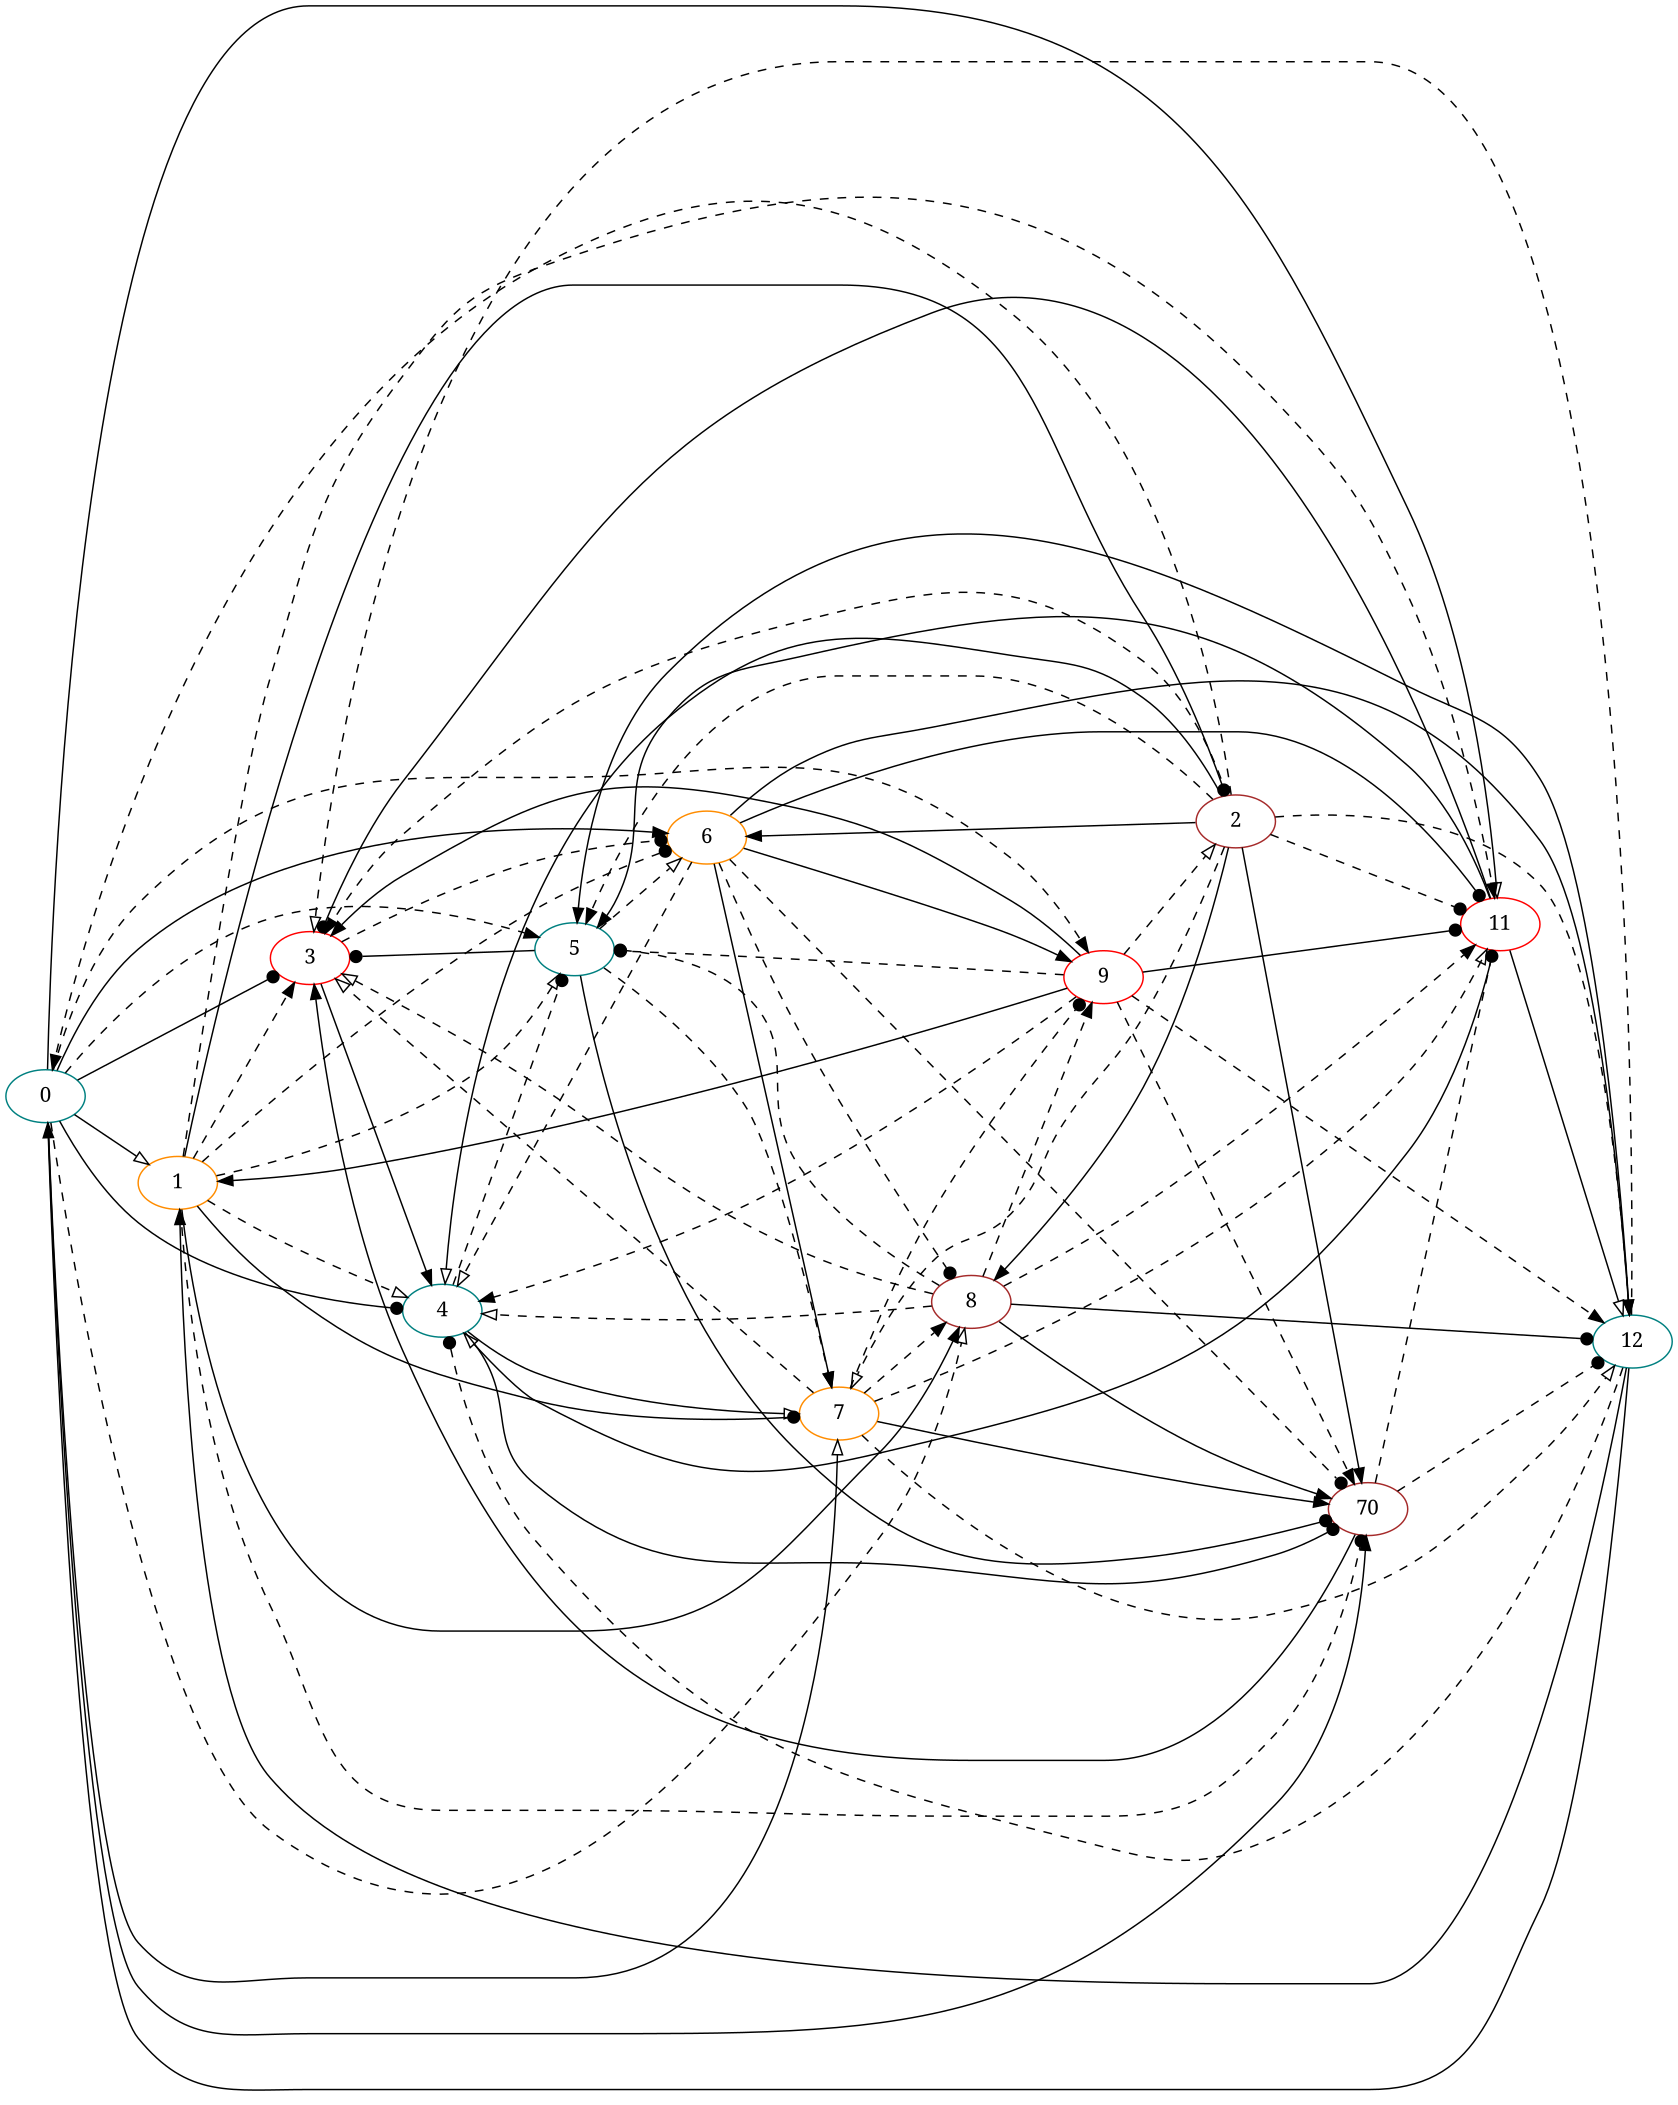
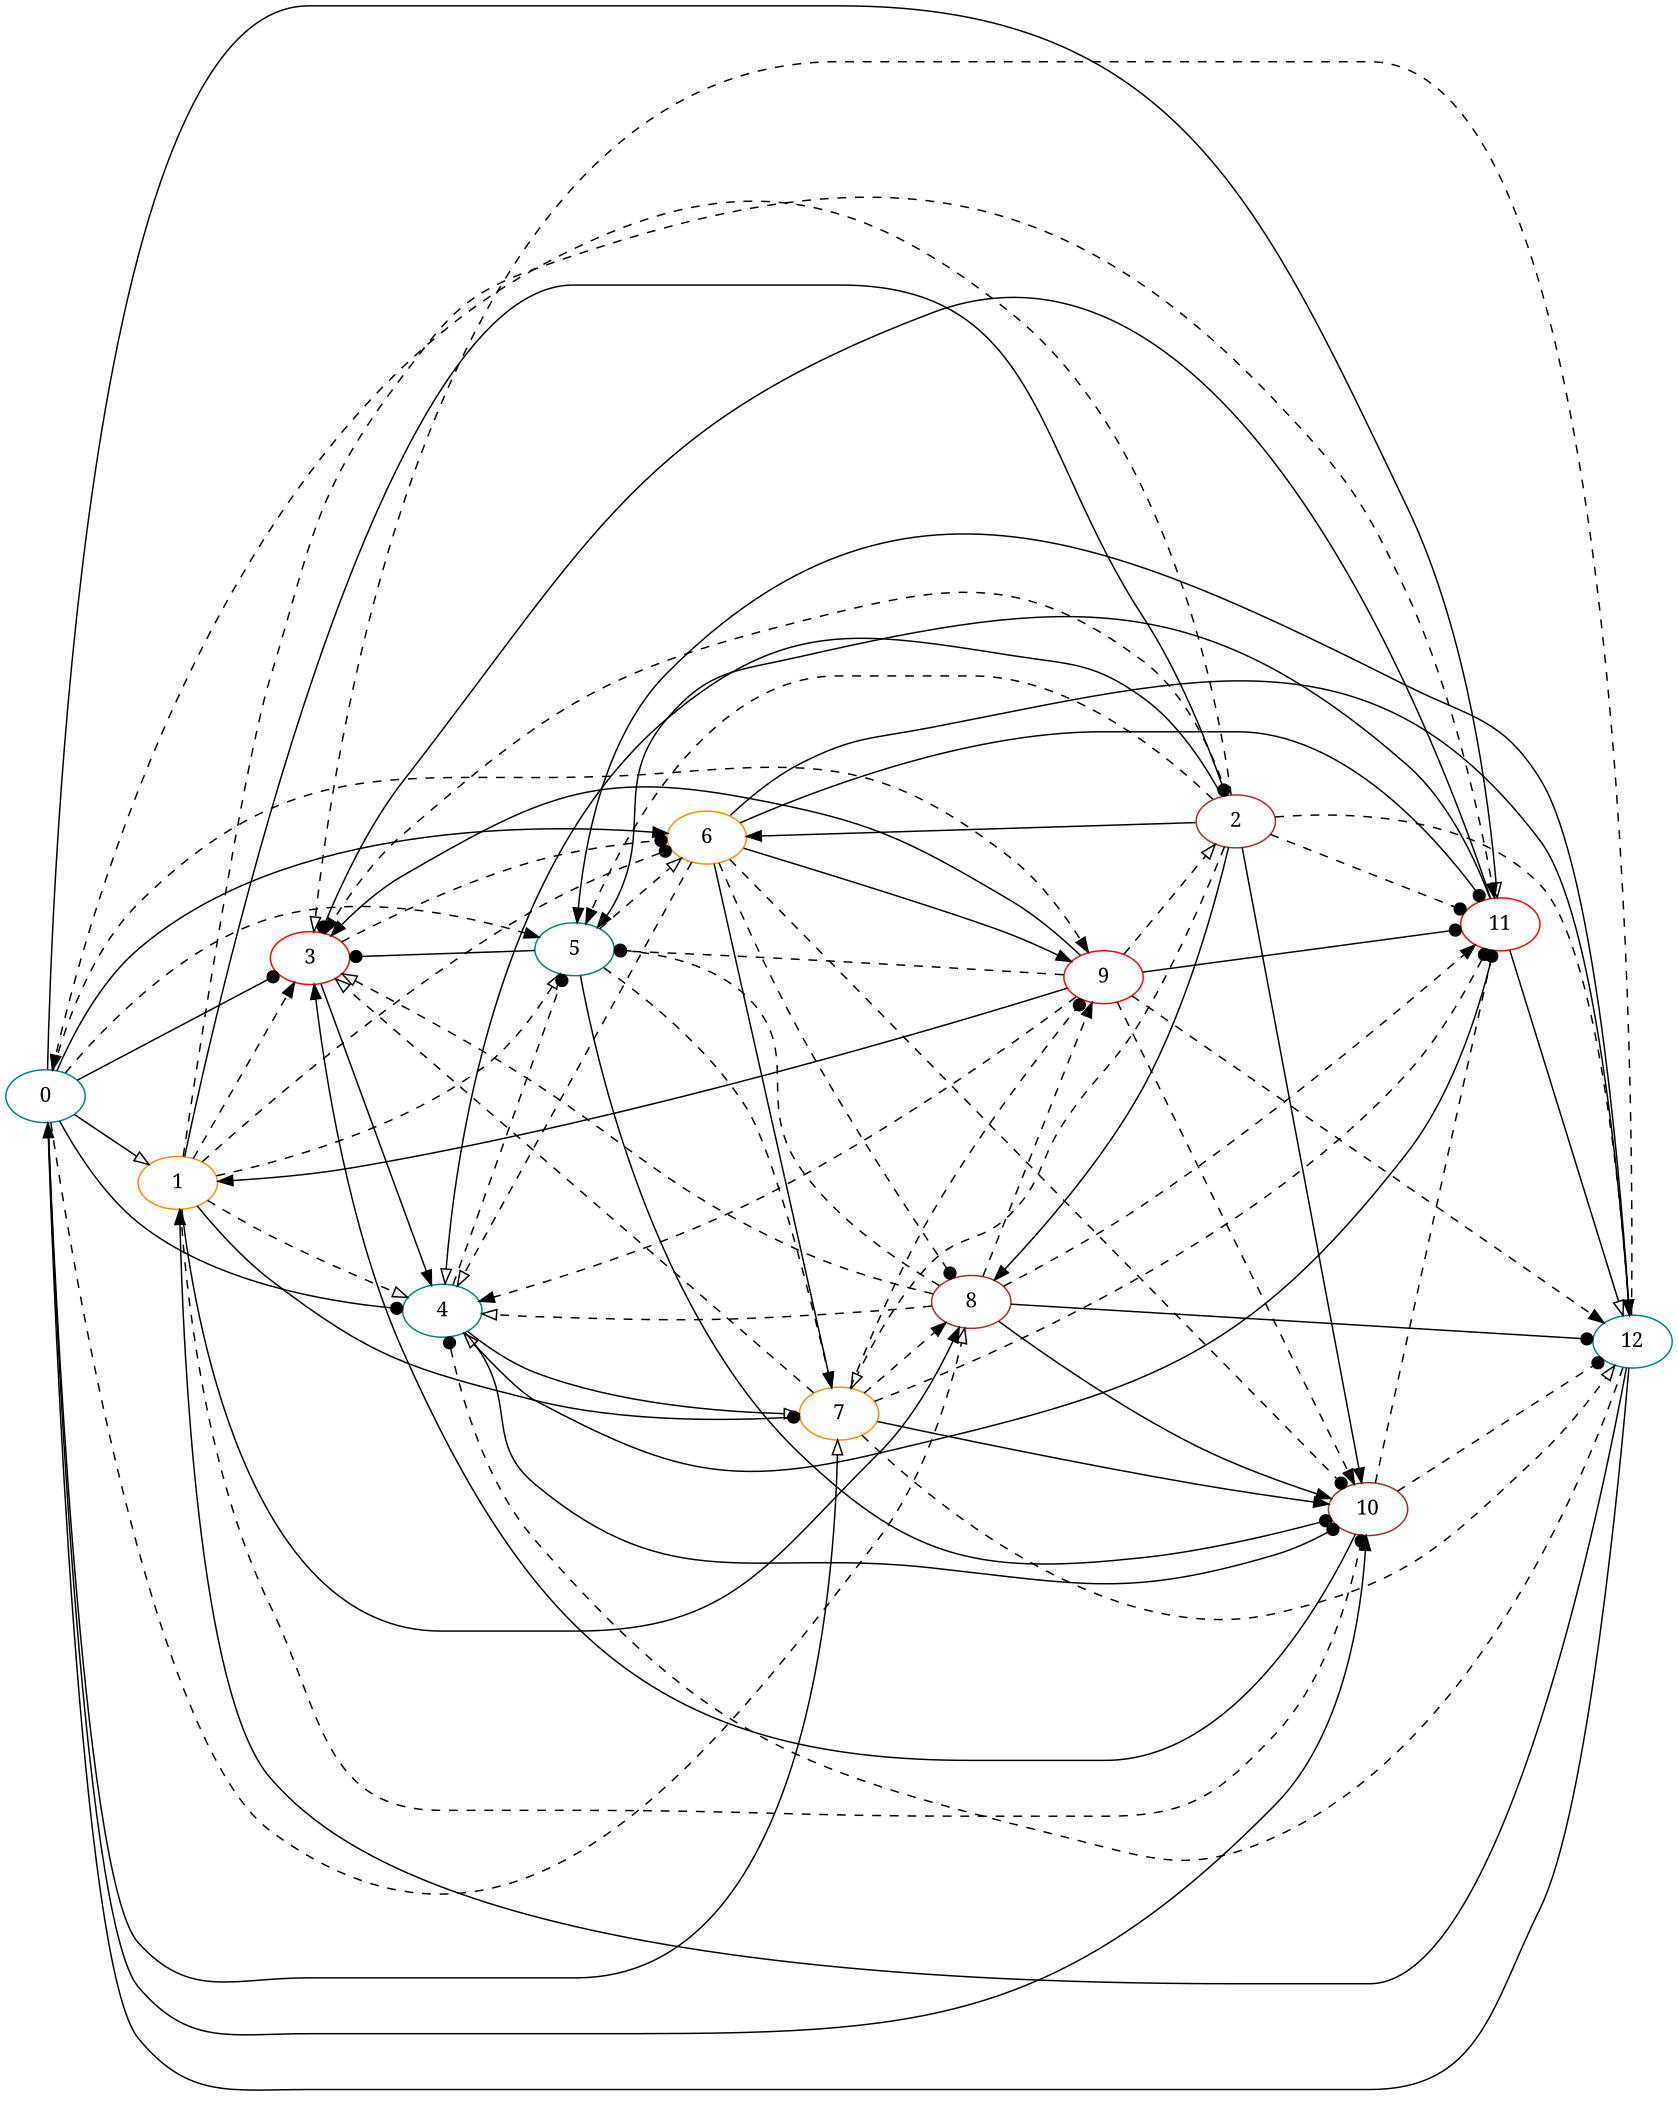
(1217, 1230) -> (1217, 1230)
(1368, 1509) -> (1368, 1509)
